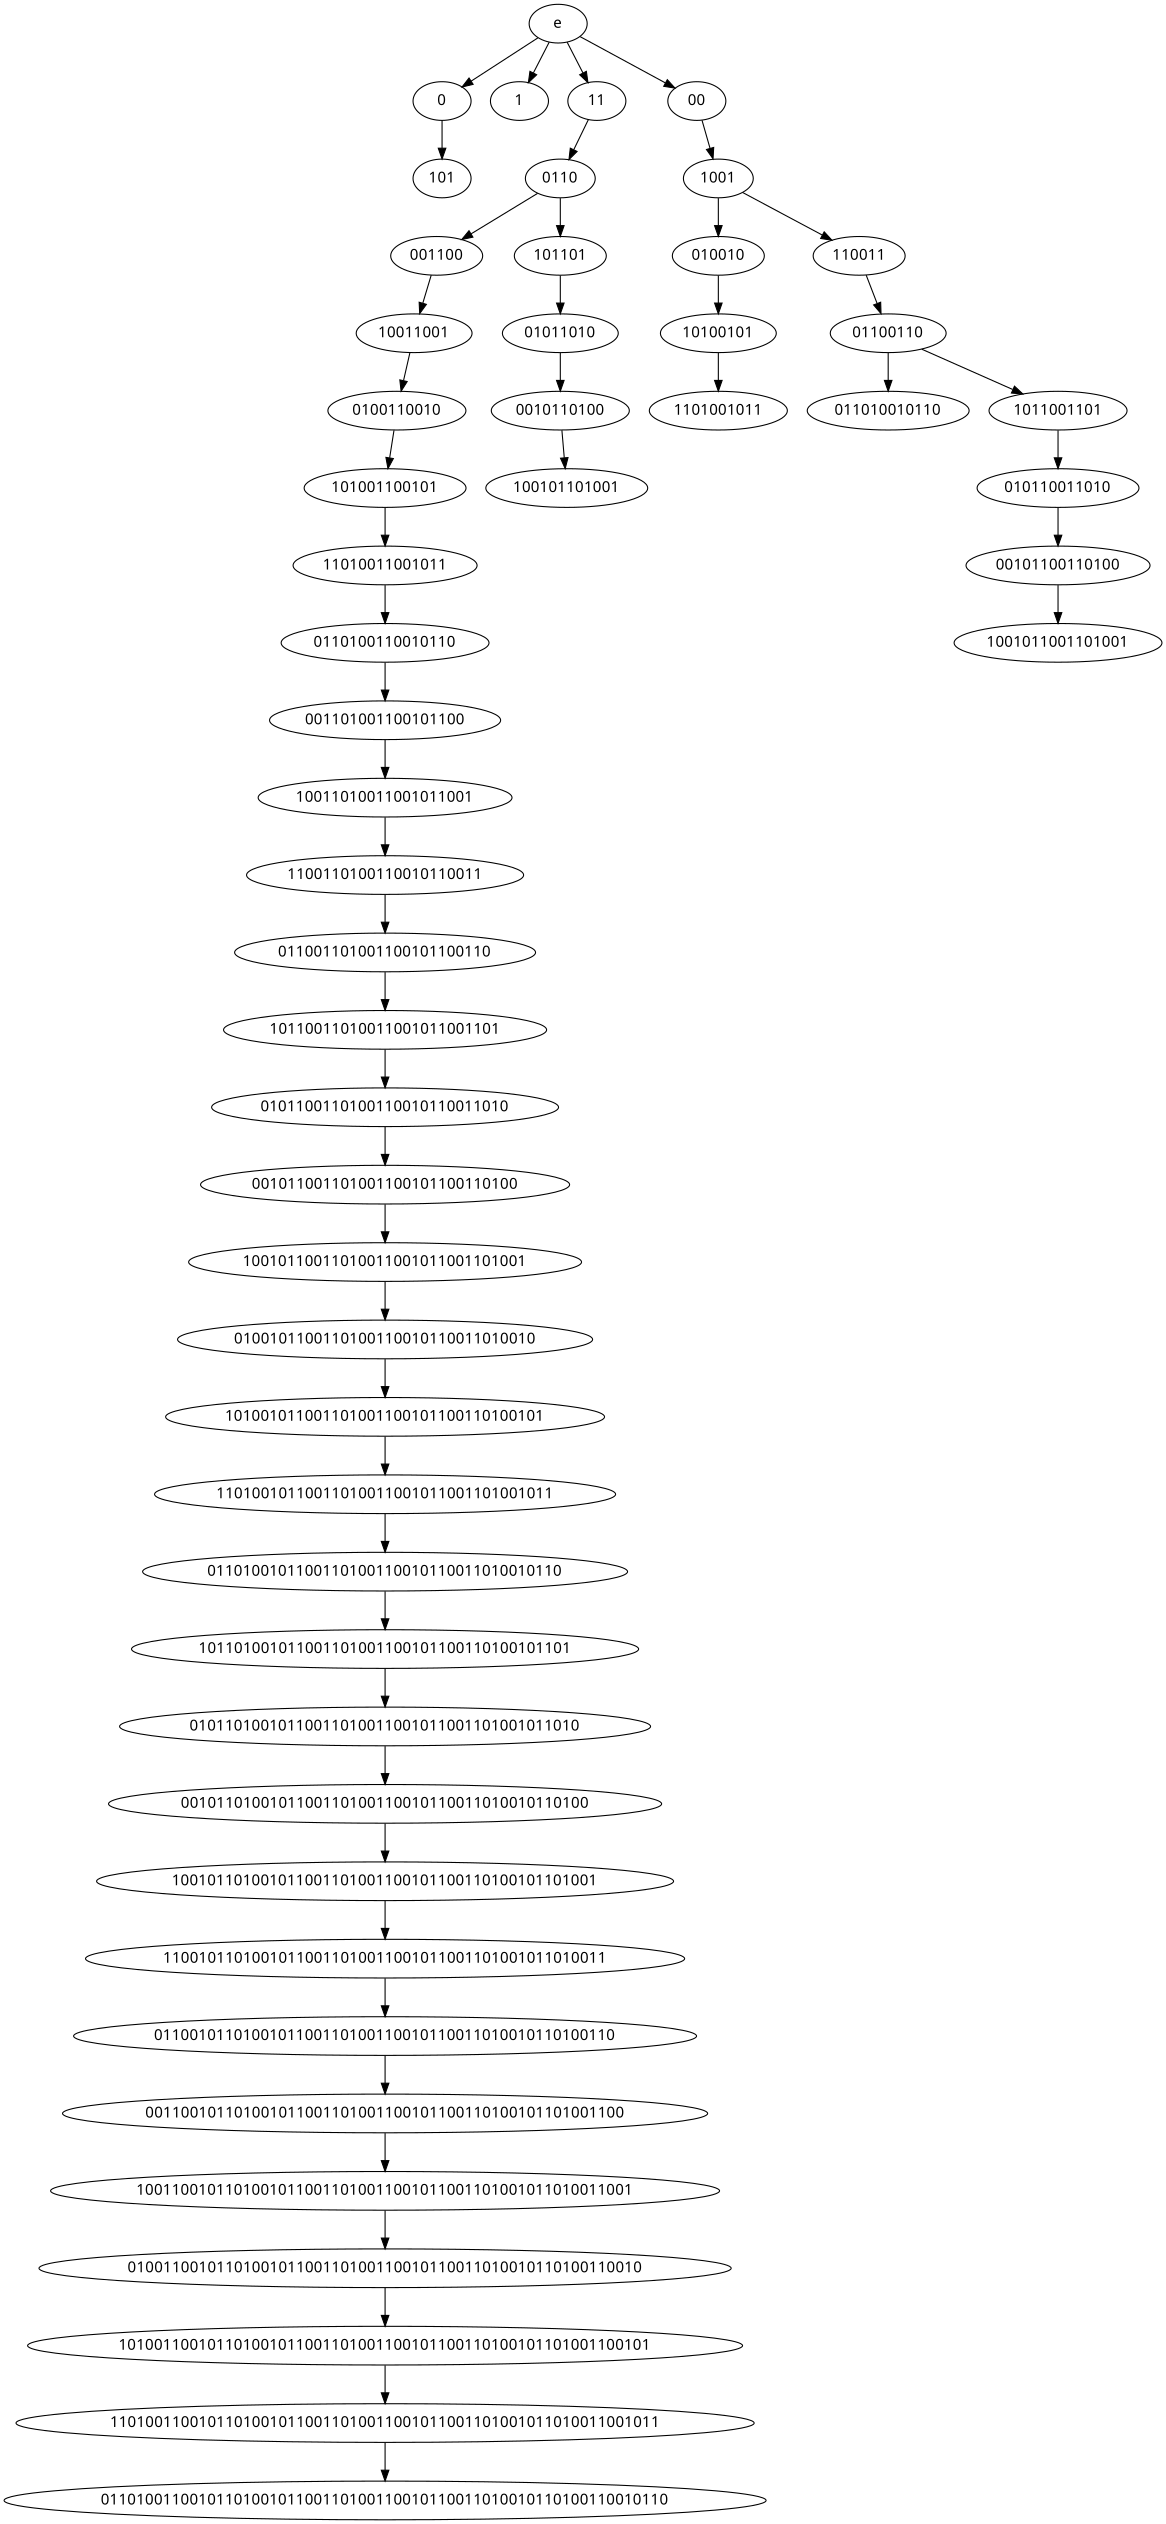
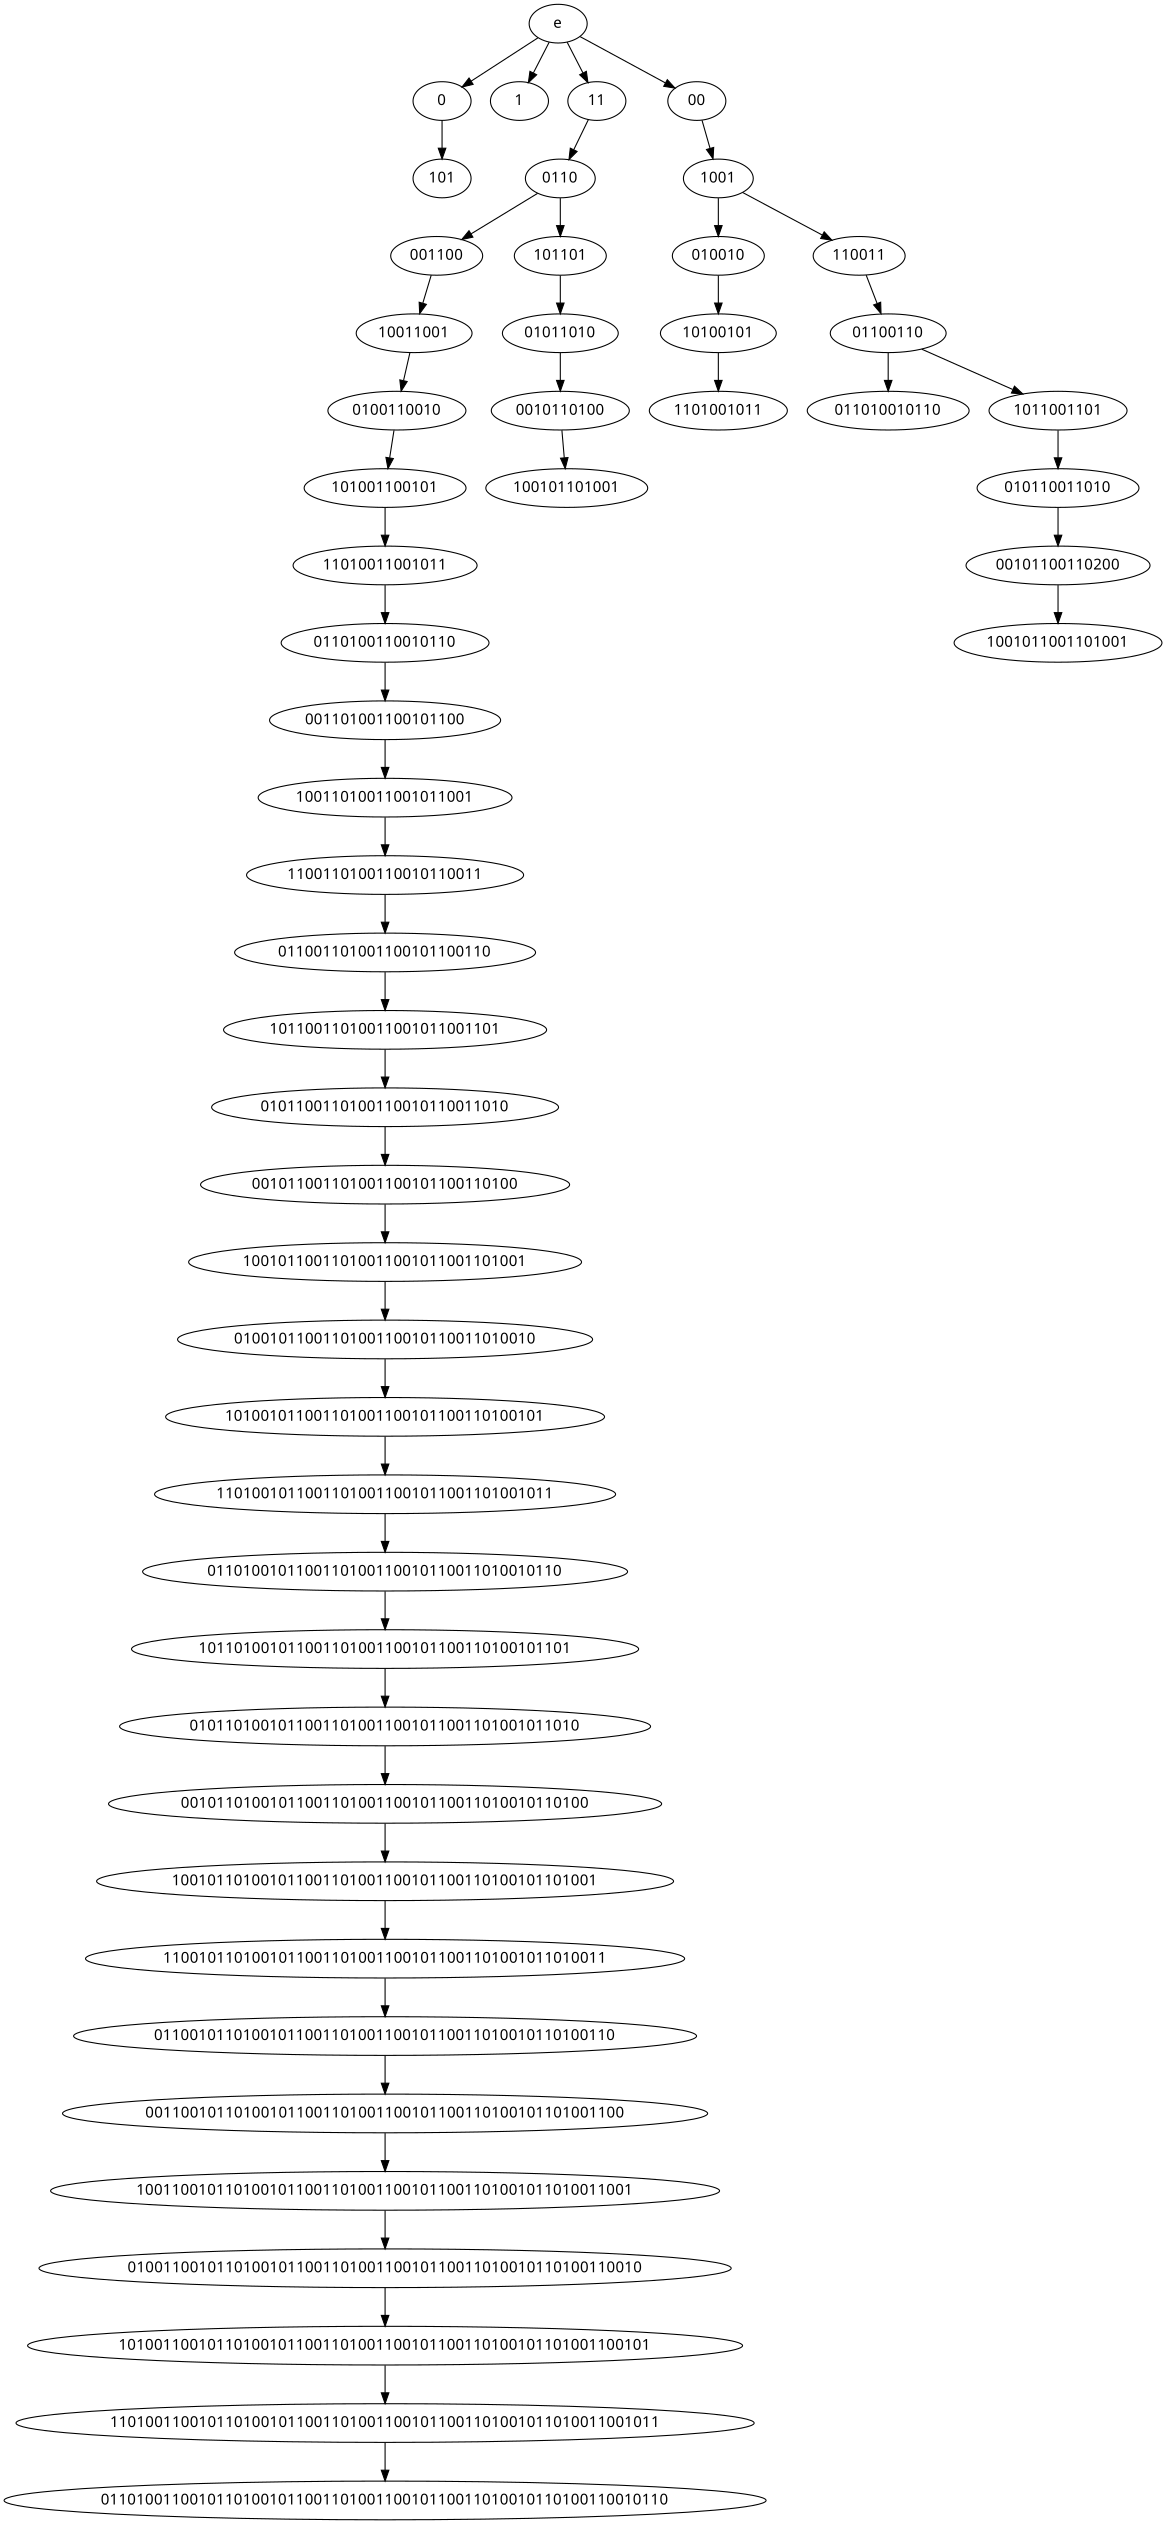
(1058, 565) -> (1058, 565)
